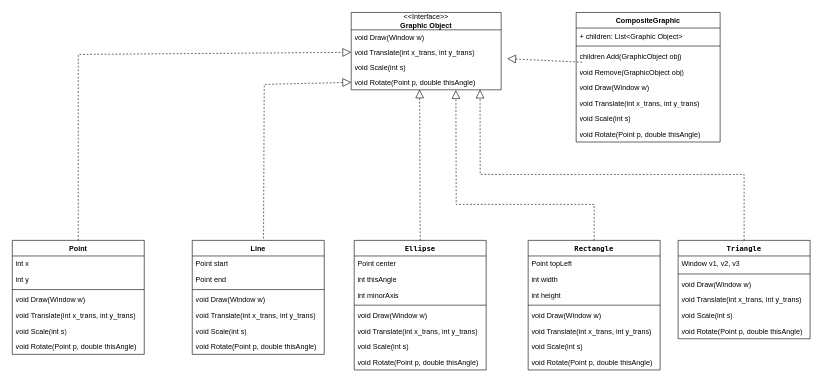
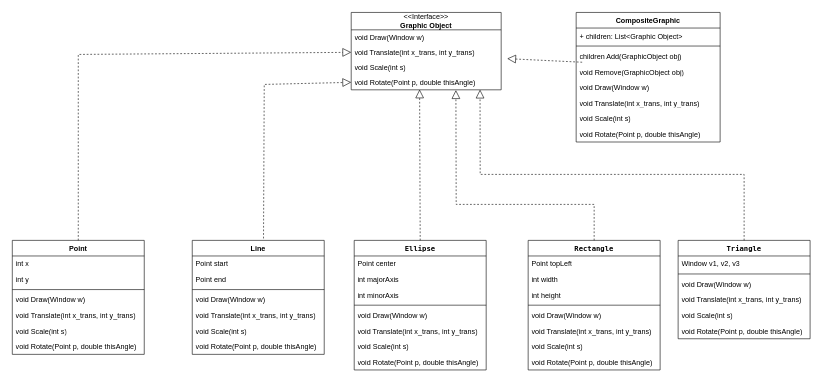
(380, 280) -> (381, 280)
